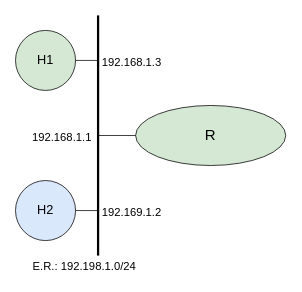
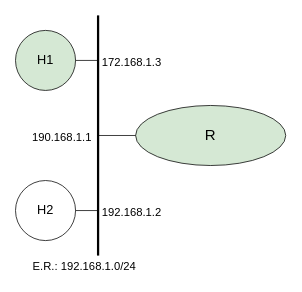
(132, 60) -> (132, 60)
(62, 135) -> (62, 135)
(45, 210) -> (45, 210)
(132, 210) -> (132, 210)
(84, 264) -> (84, 264)
